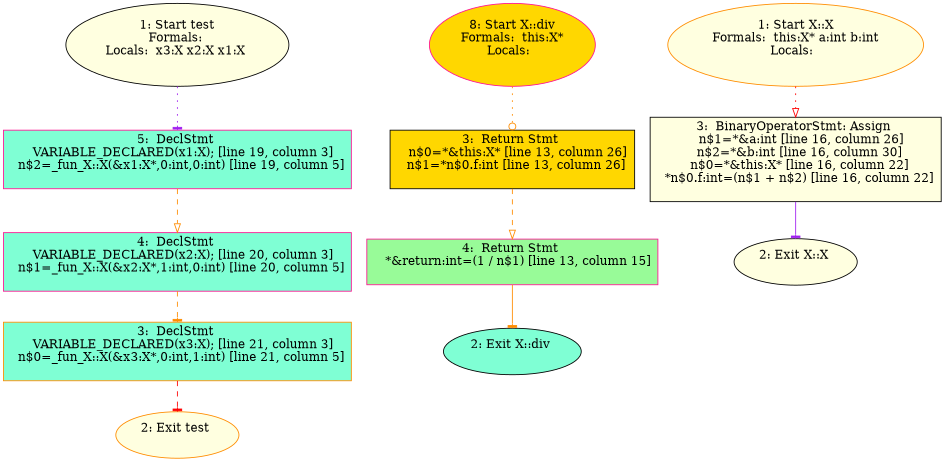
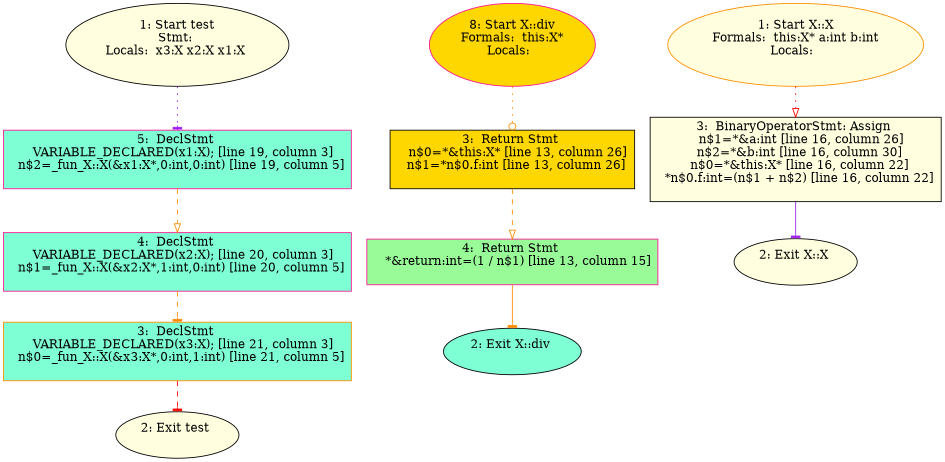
(177, 45) -> (177, 45)
(177, 435) -> (177, 435)
